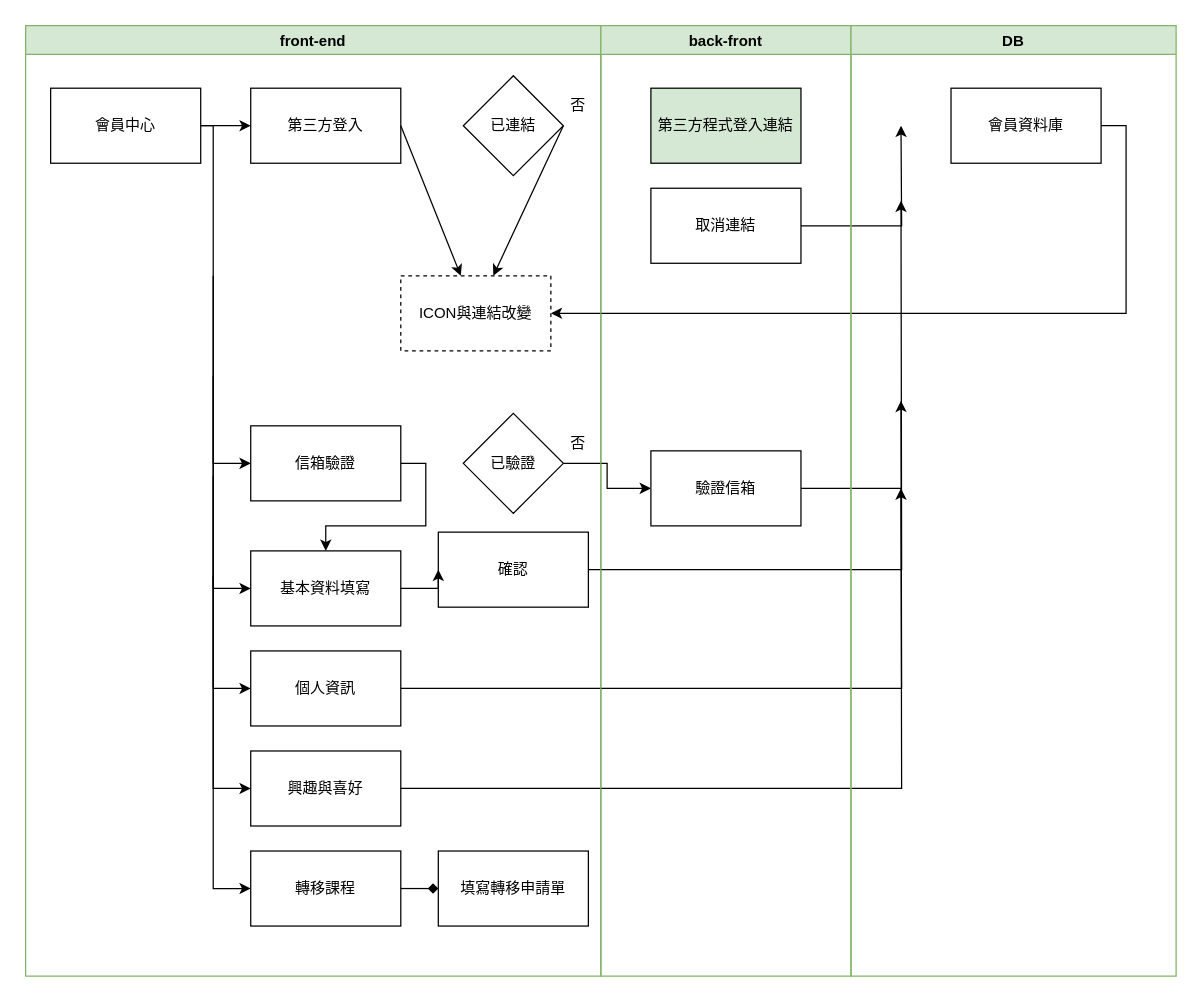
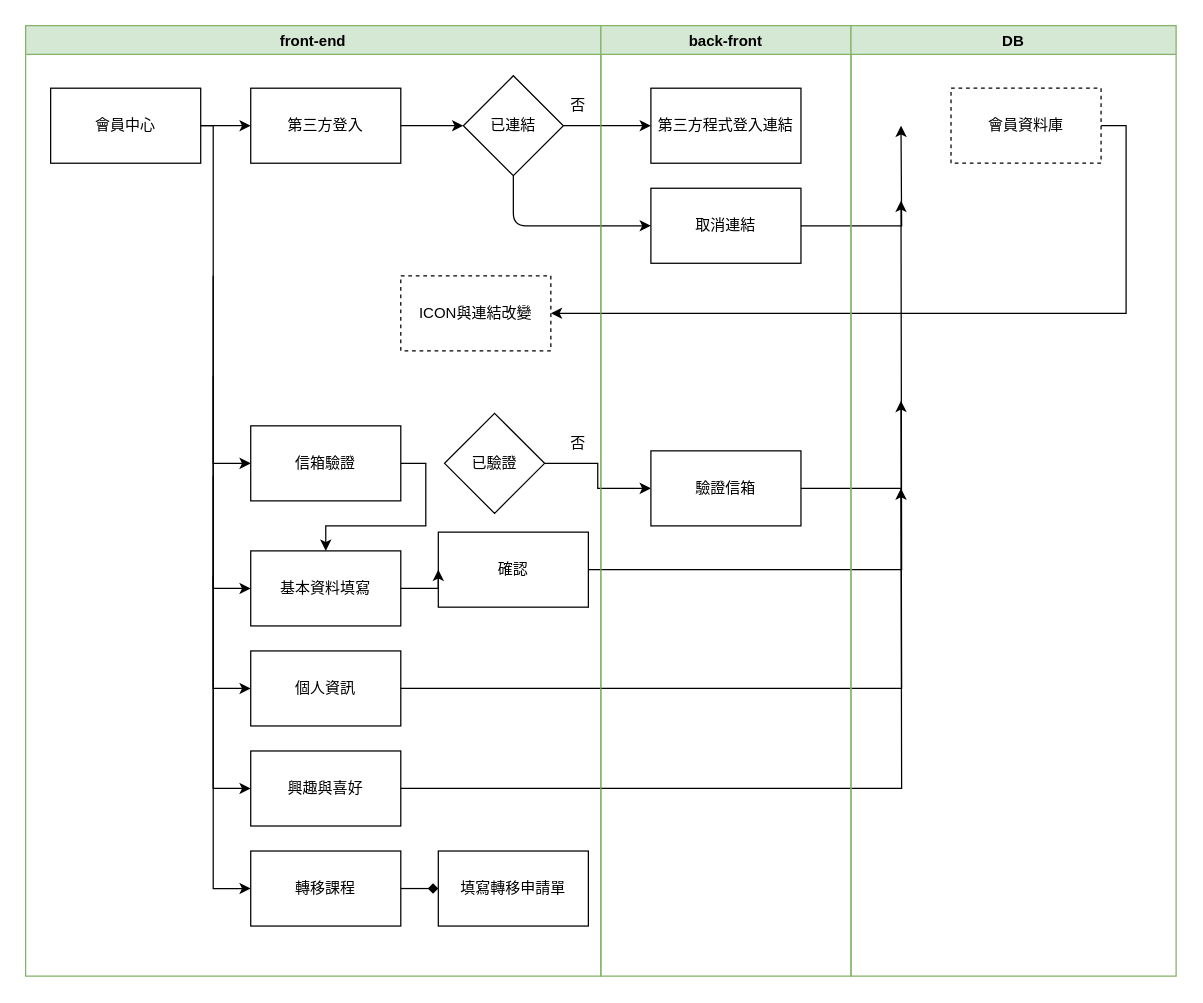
(726, 126) -> (726, 126)
(1026, 126) -> (1026, 126)
(429, 196) -> (428, 126)
(530, 197) -> (603, 126)
none -> (559, 226)
(513, 463) -> (494, 463)
